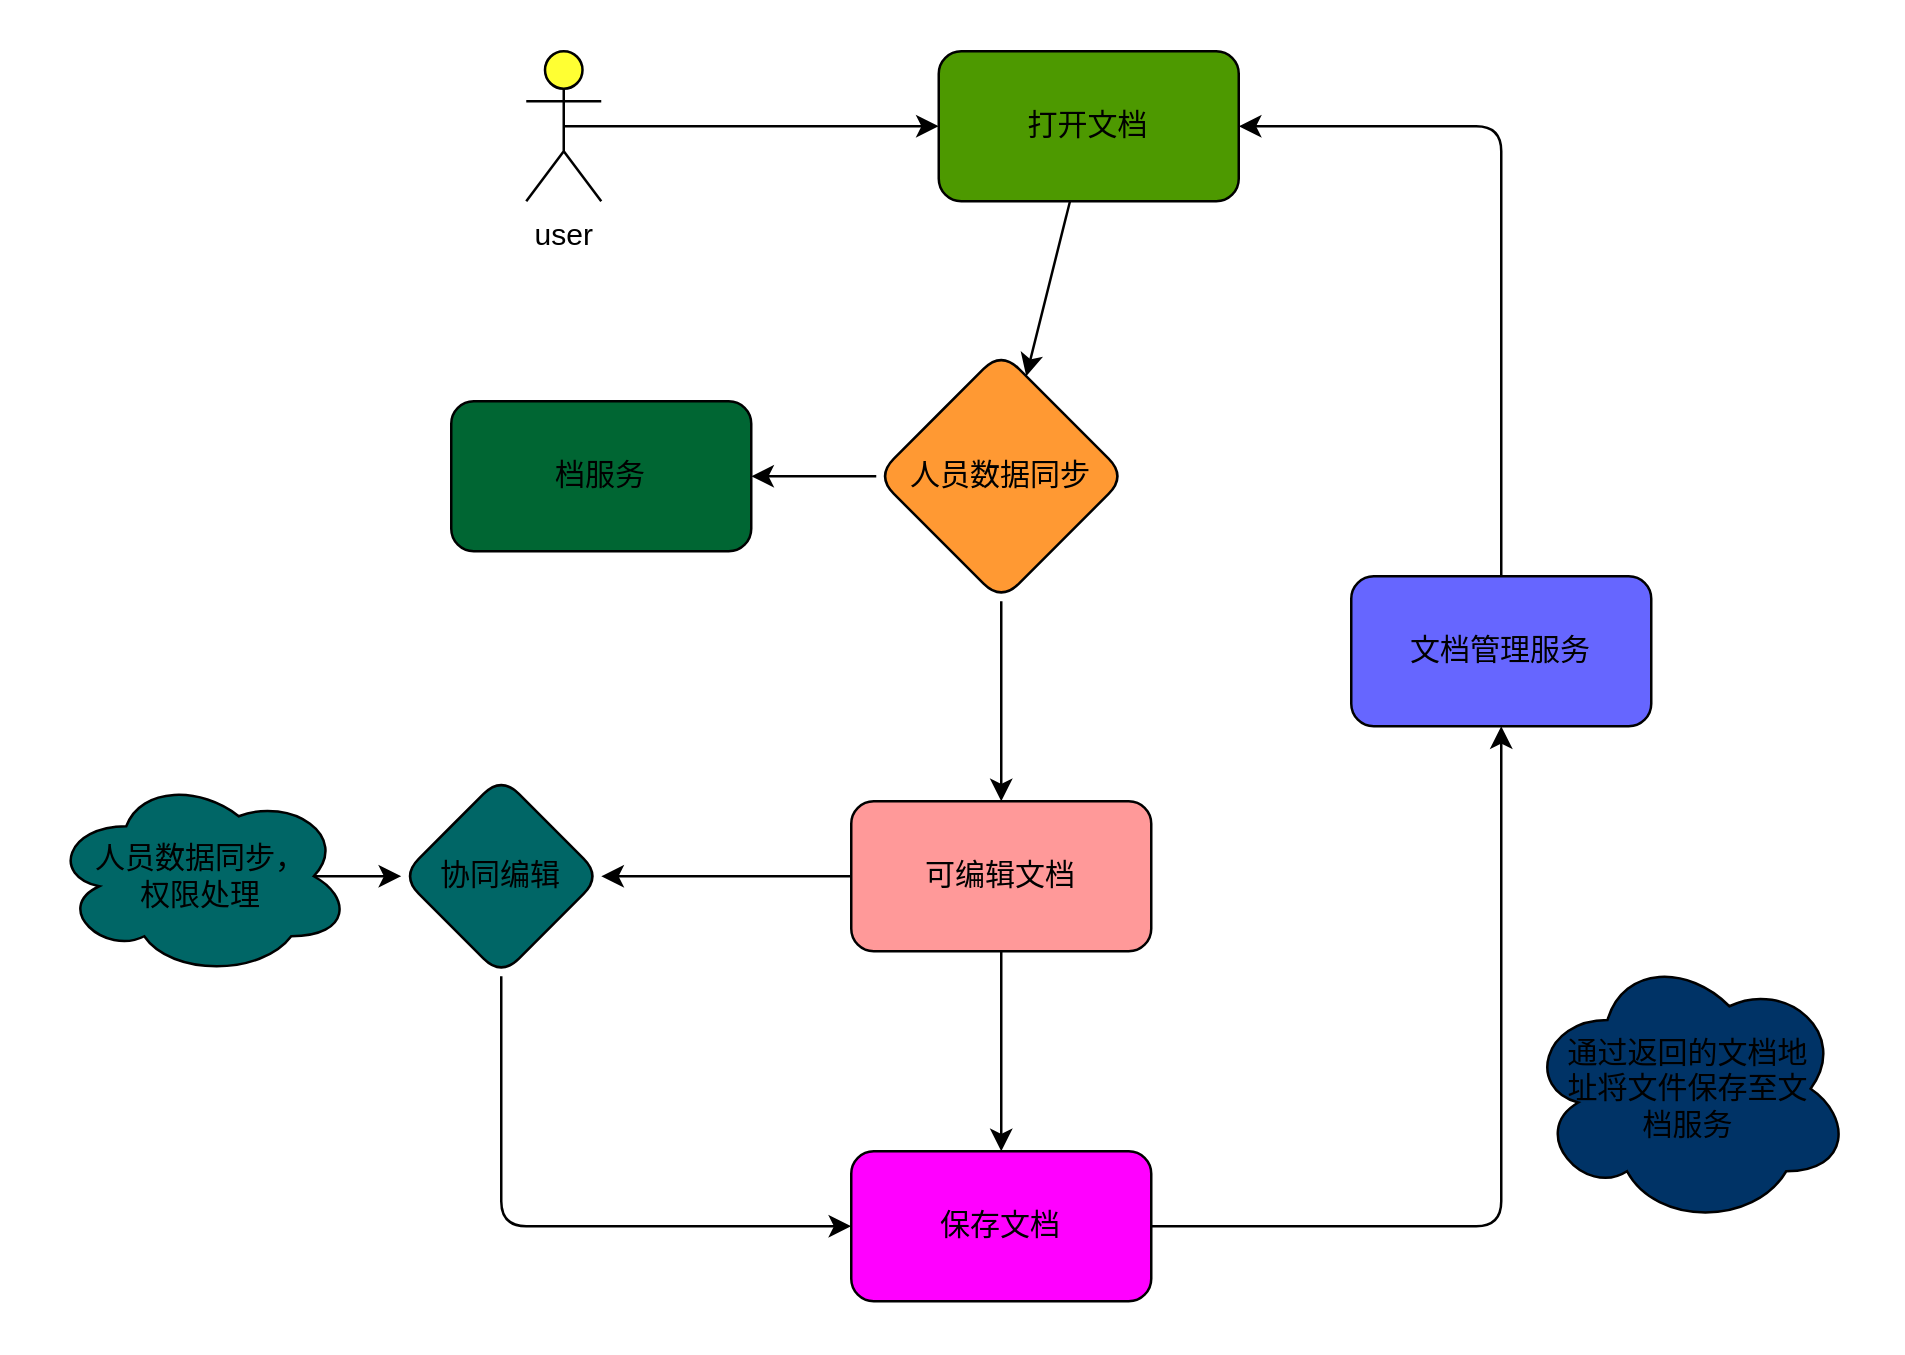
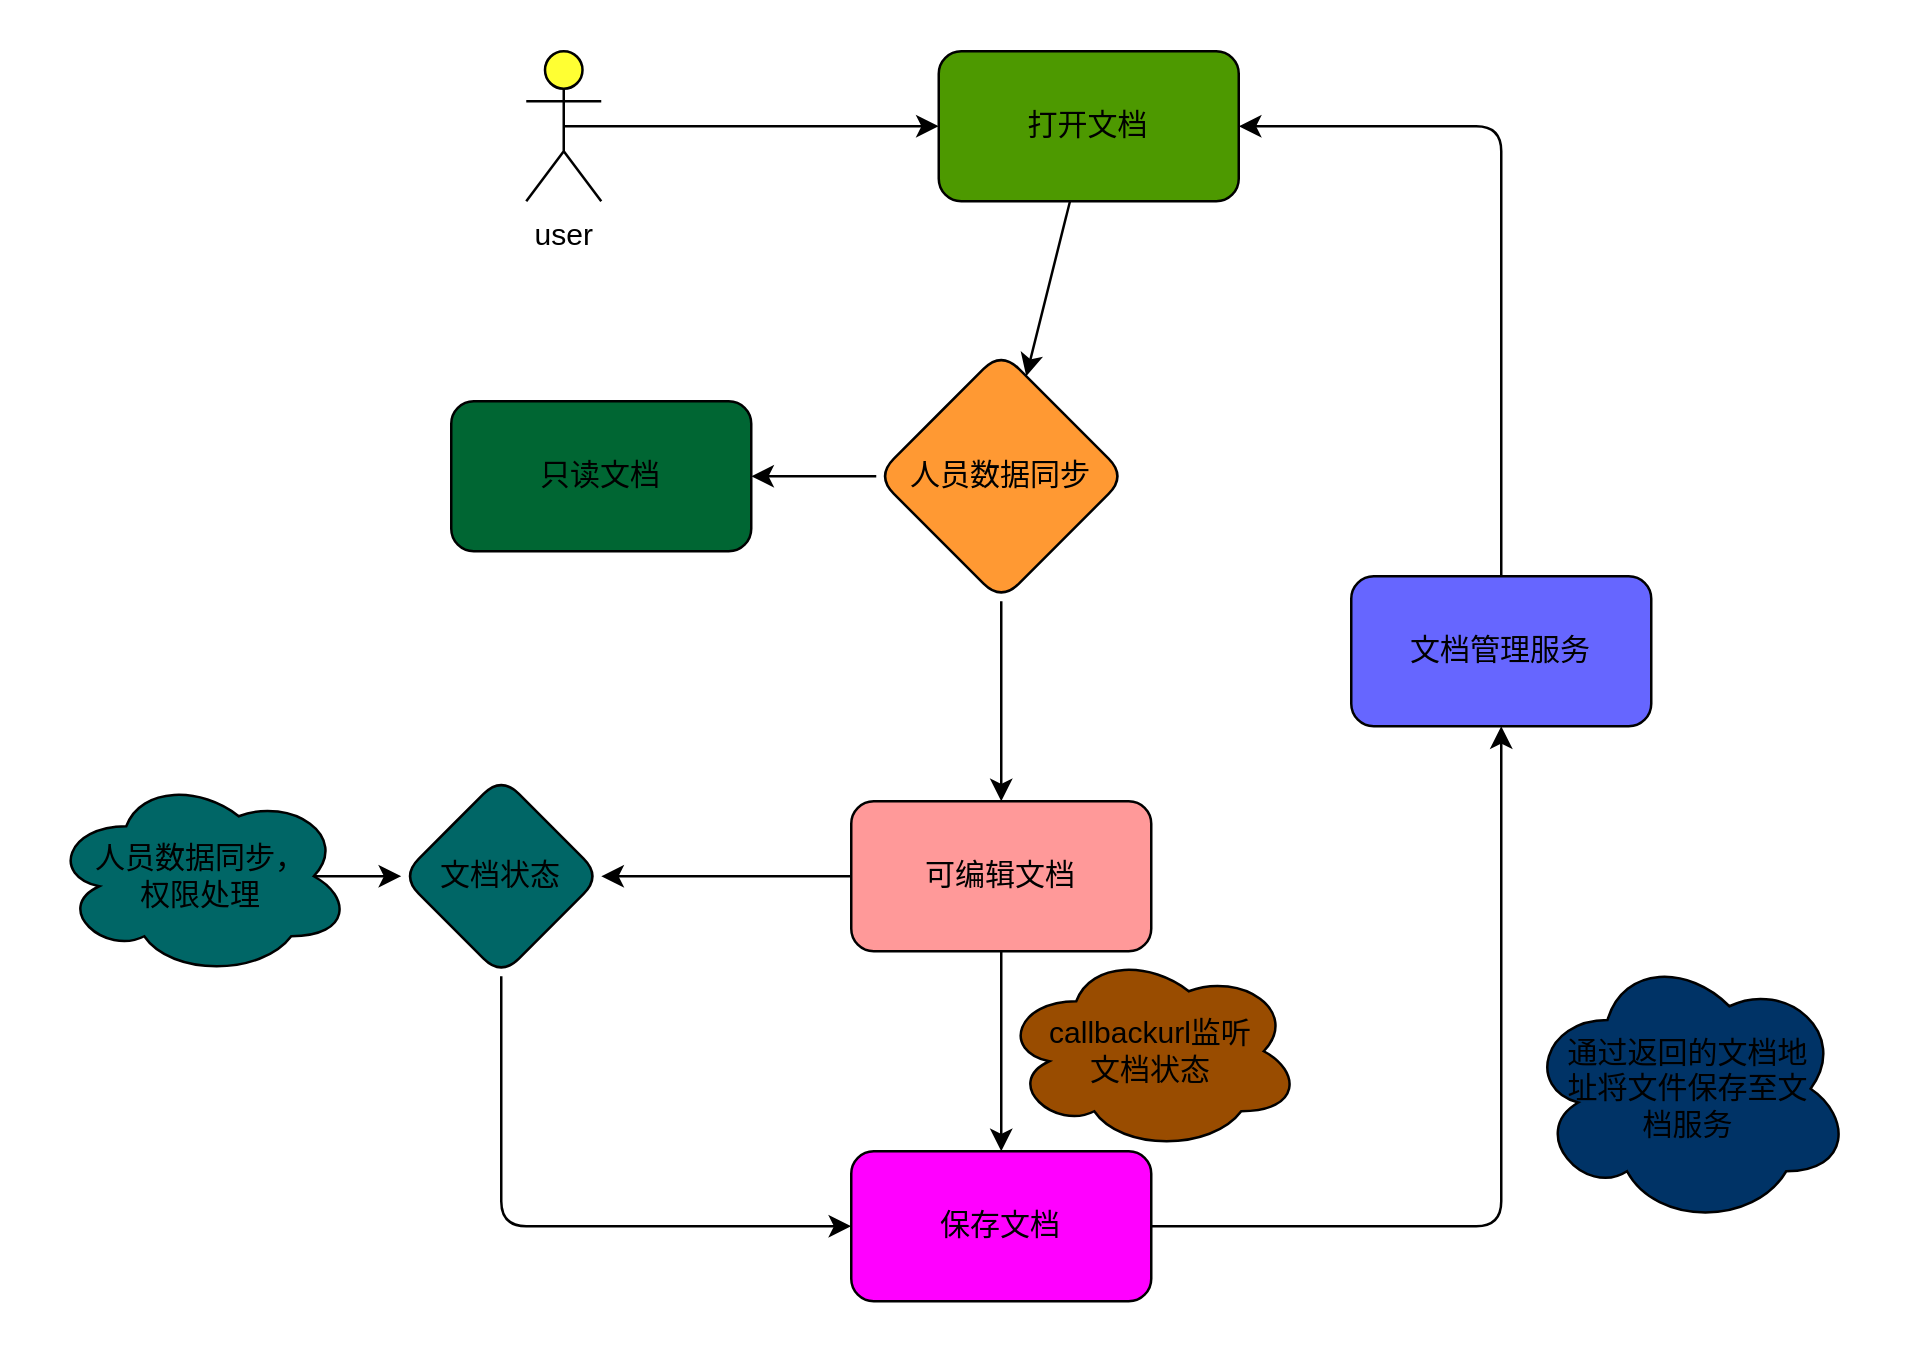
(601, 476) -> (601, 476)
(501, 876) -> (501, 876)
none -> (1151, 1051)
